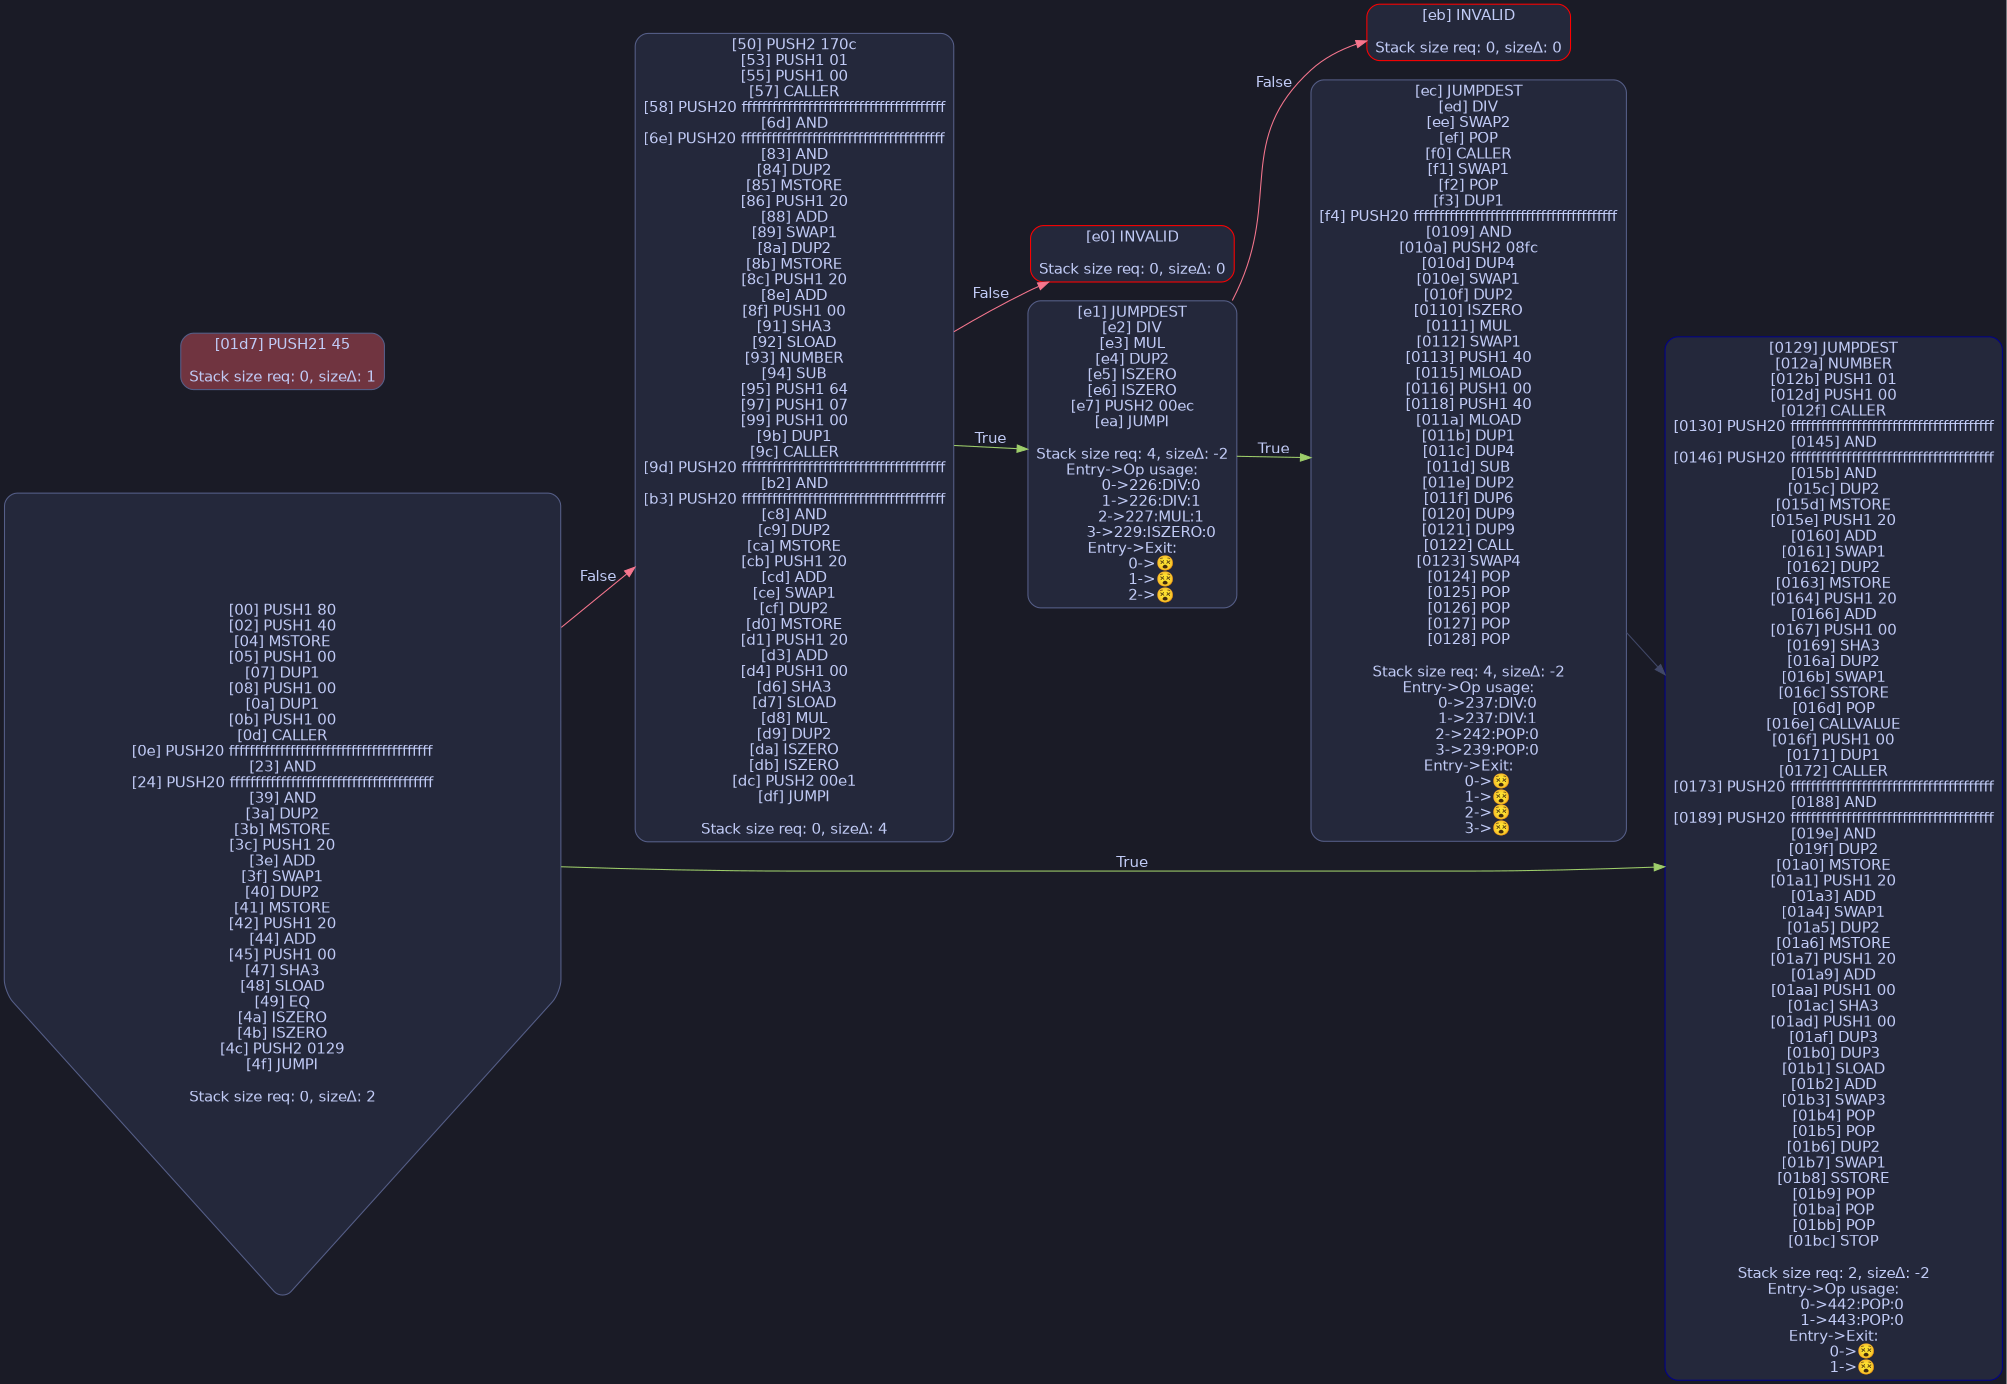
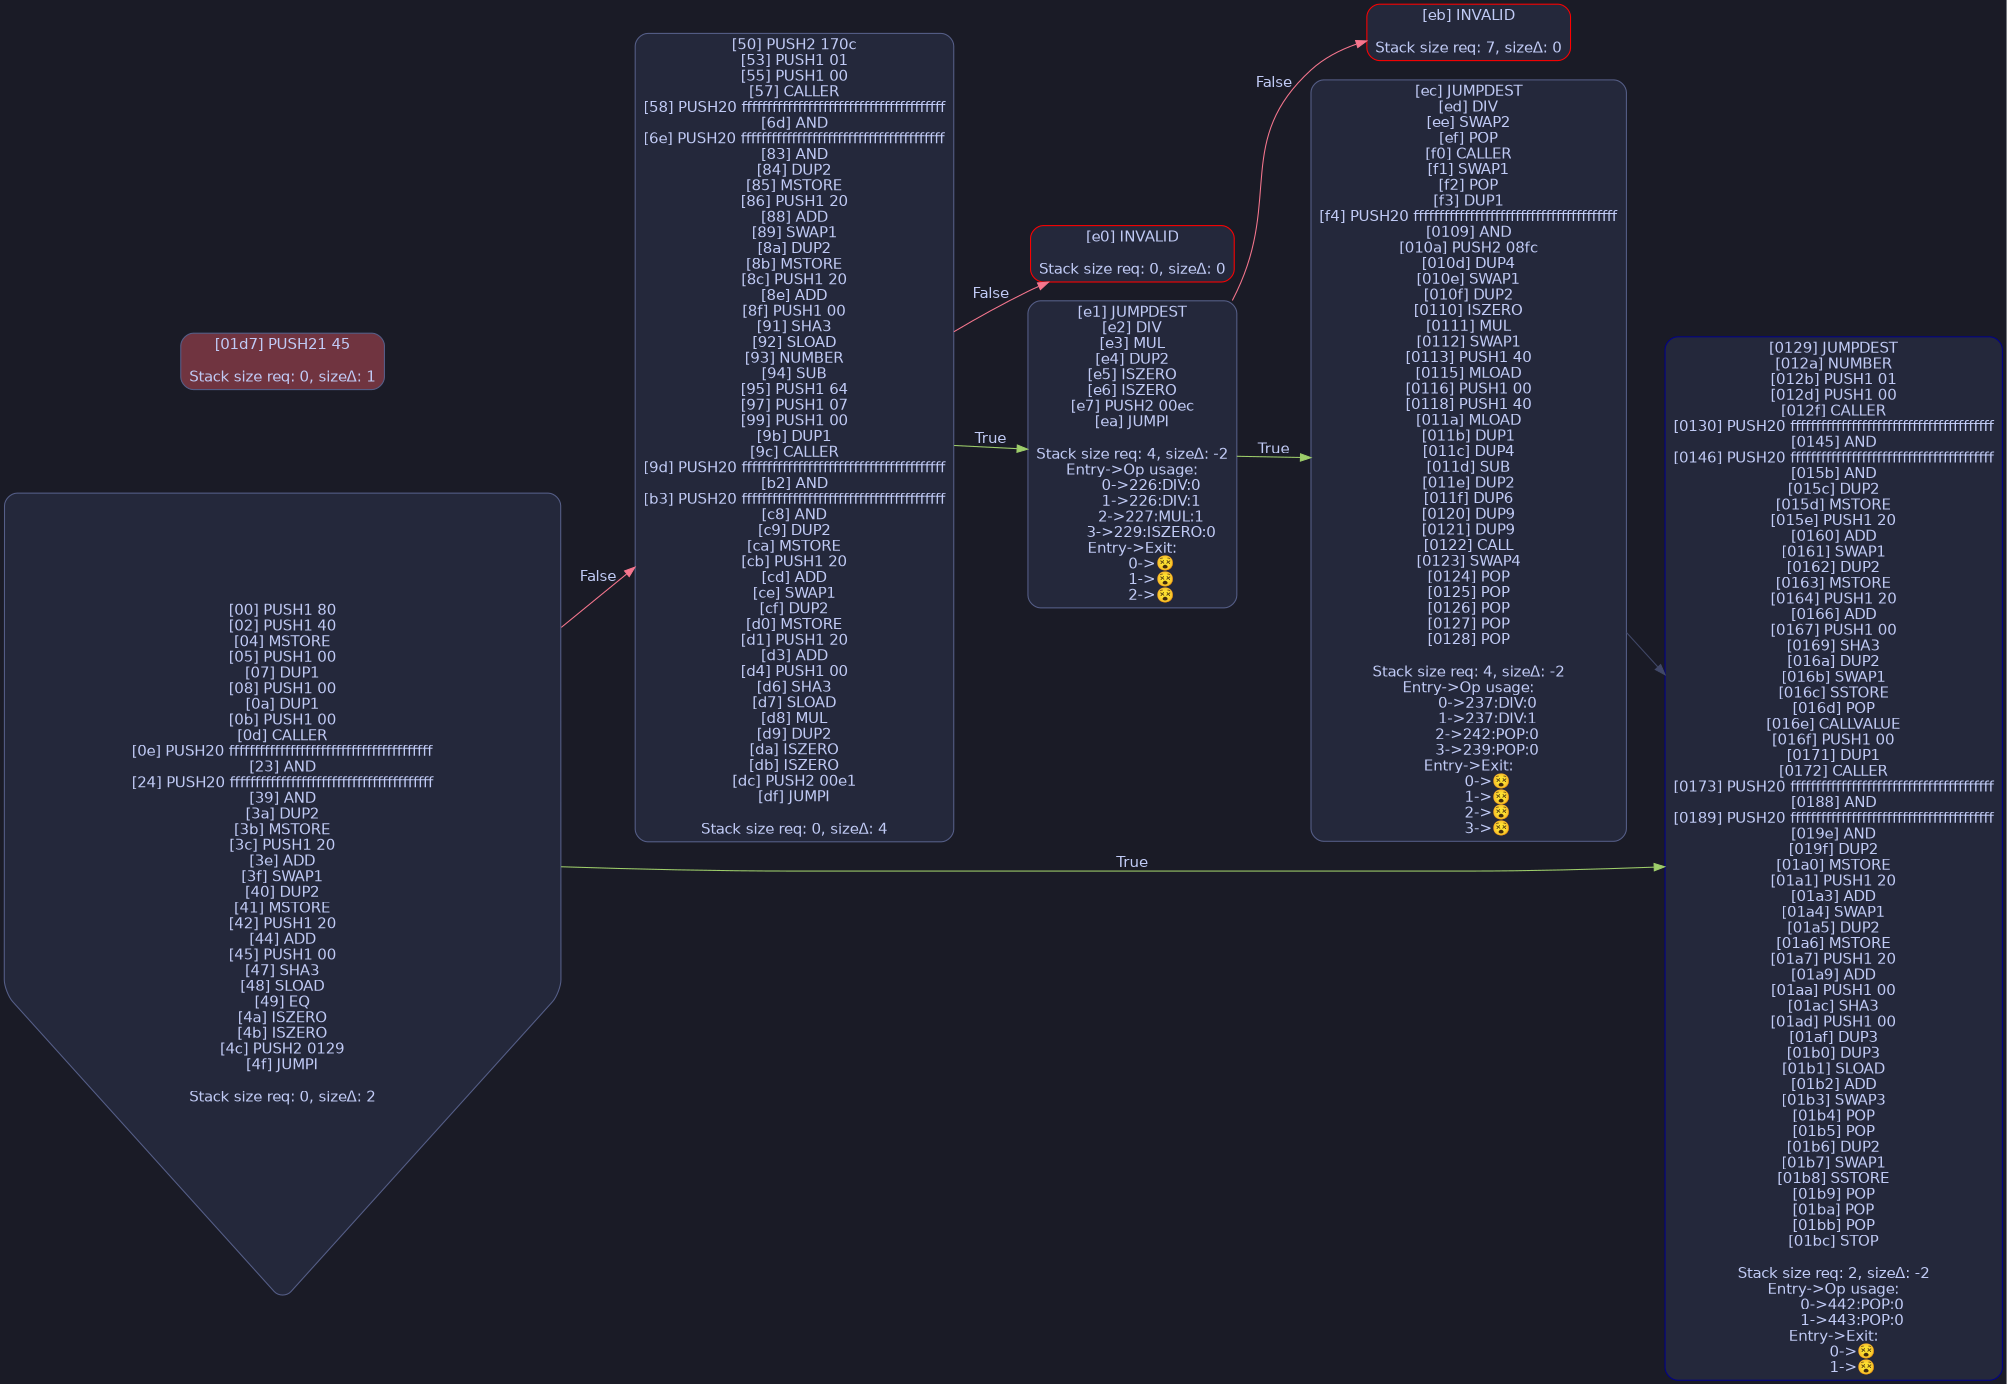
(1469, 32) -> (1469, 32)
